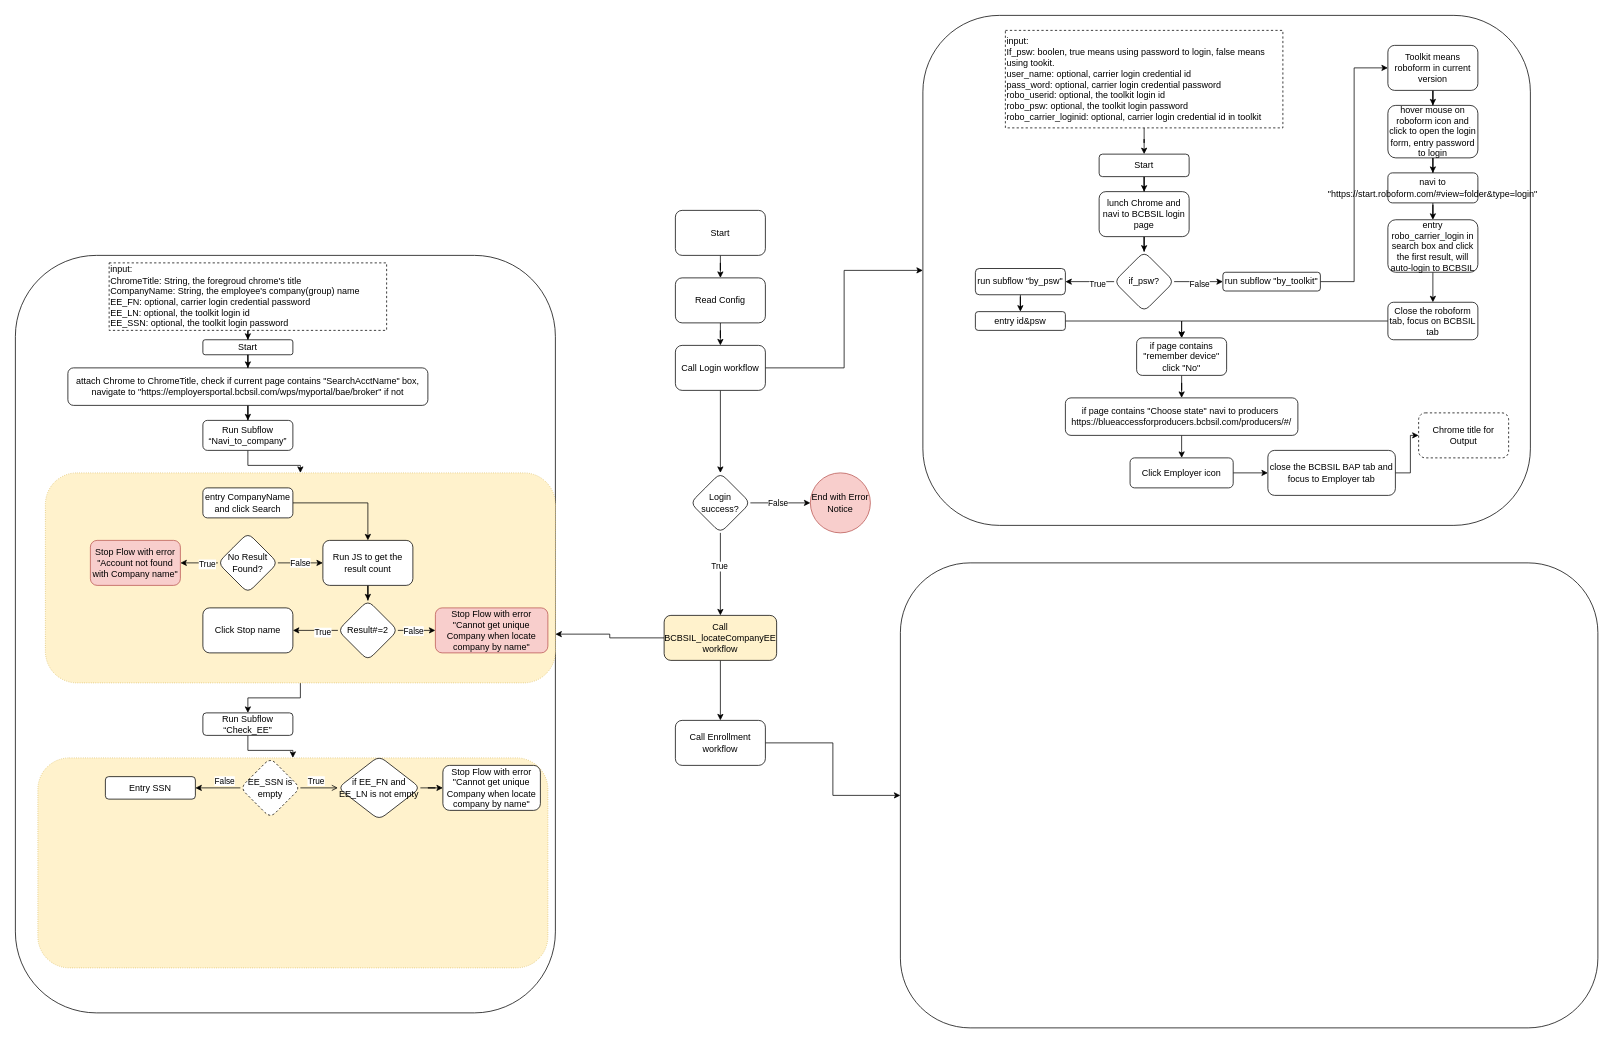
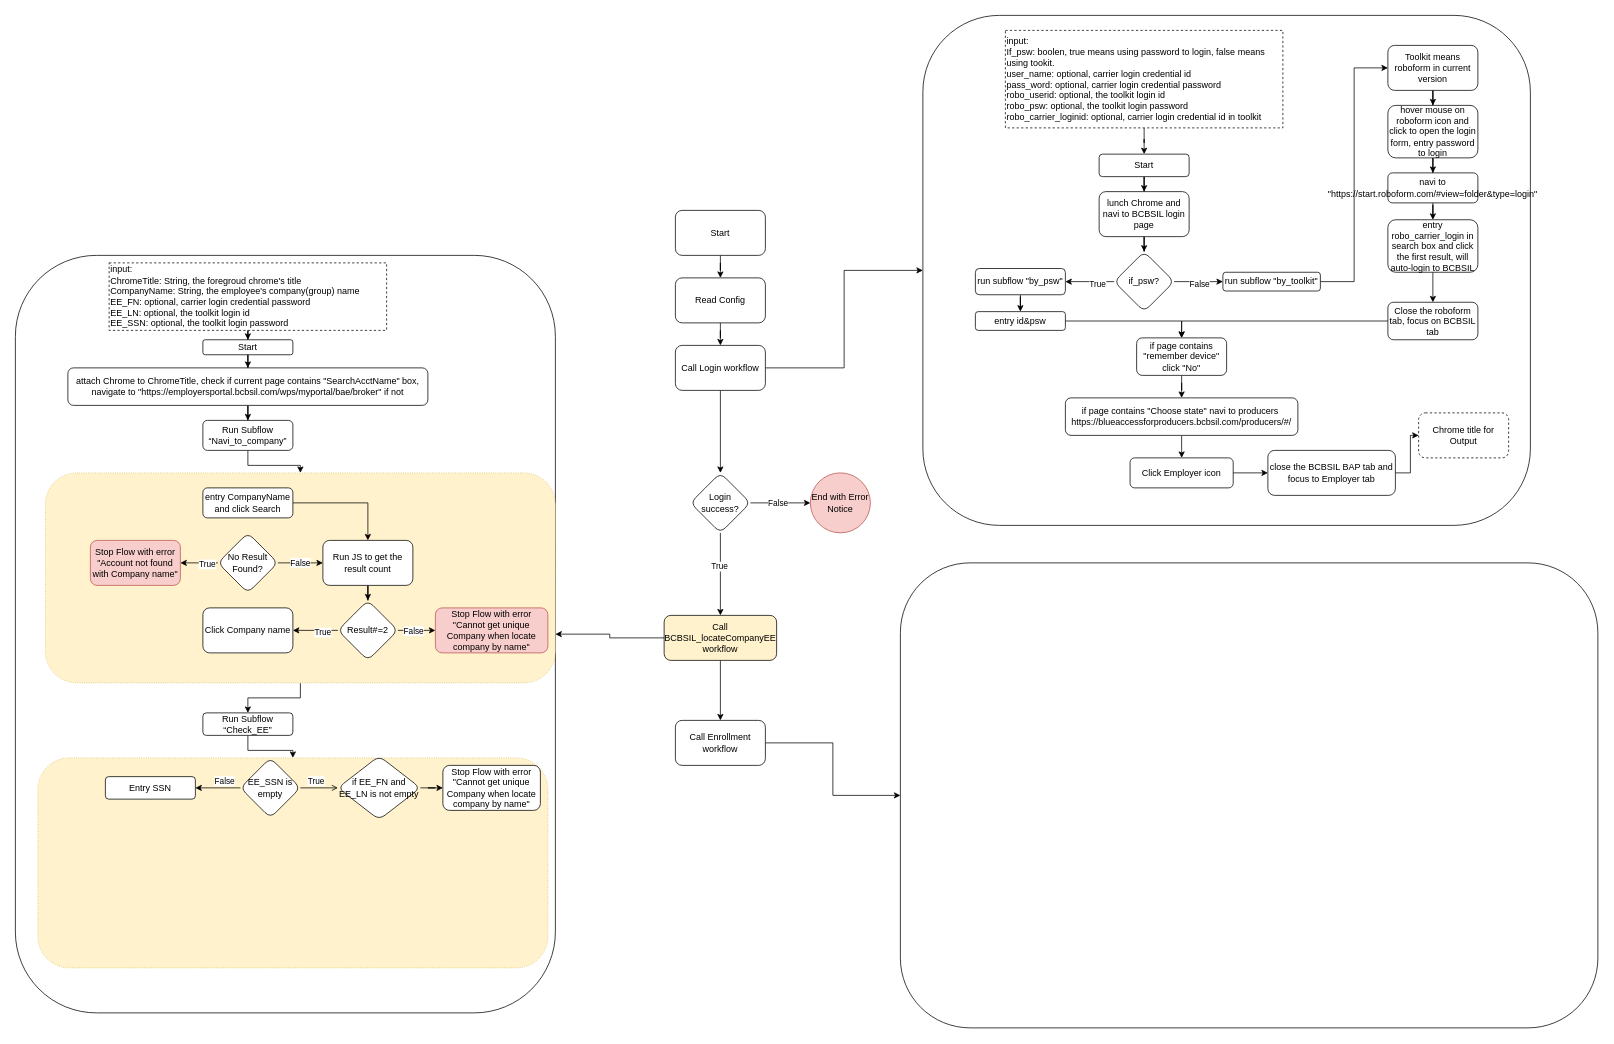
(248, 630) -> (248, 630)
(270, 788) -> (270, 788)
